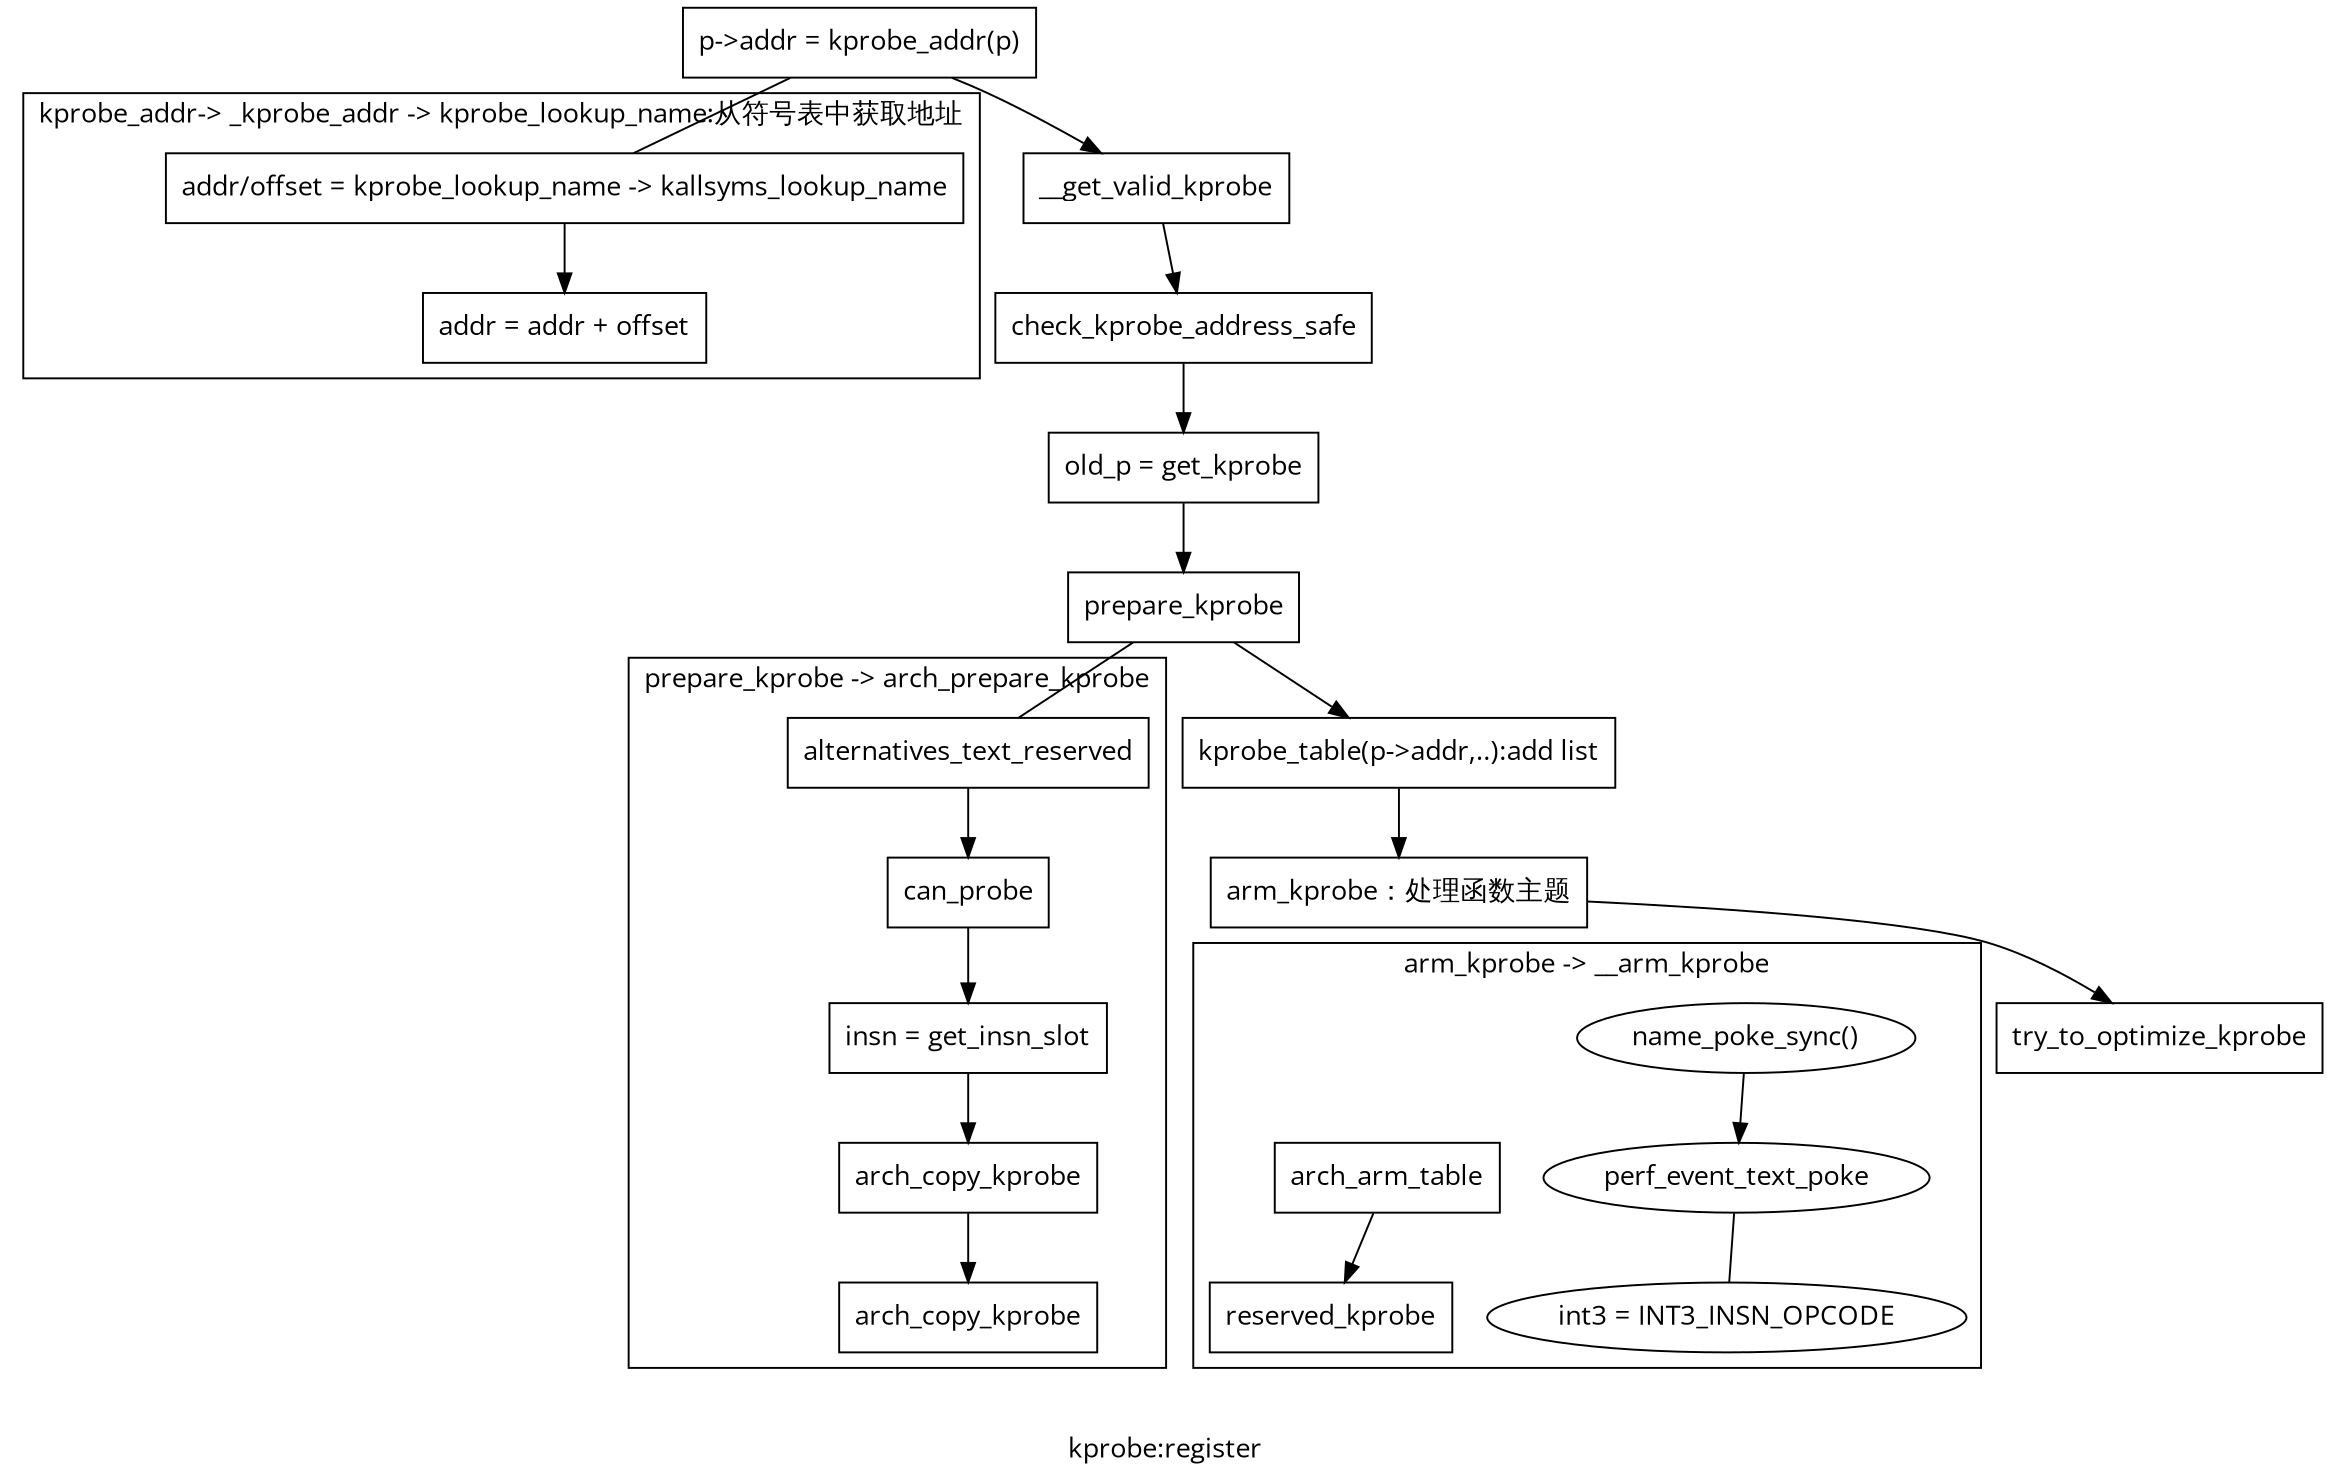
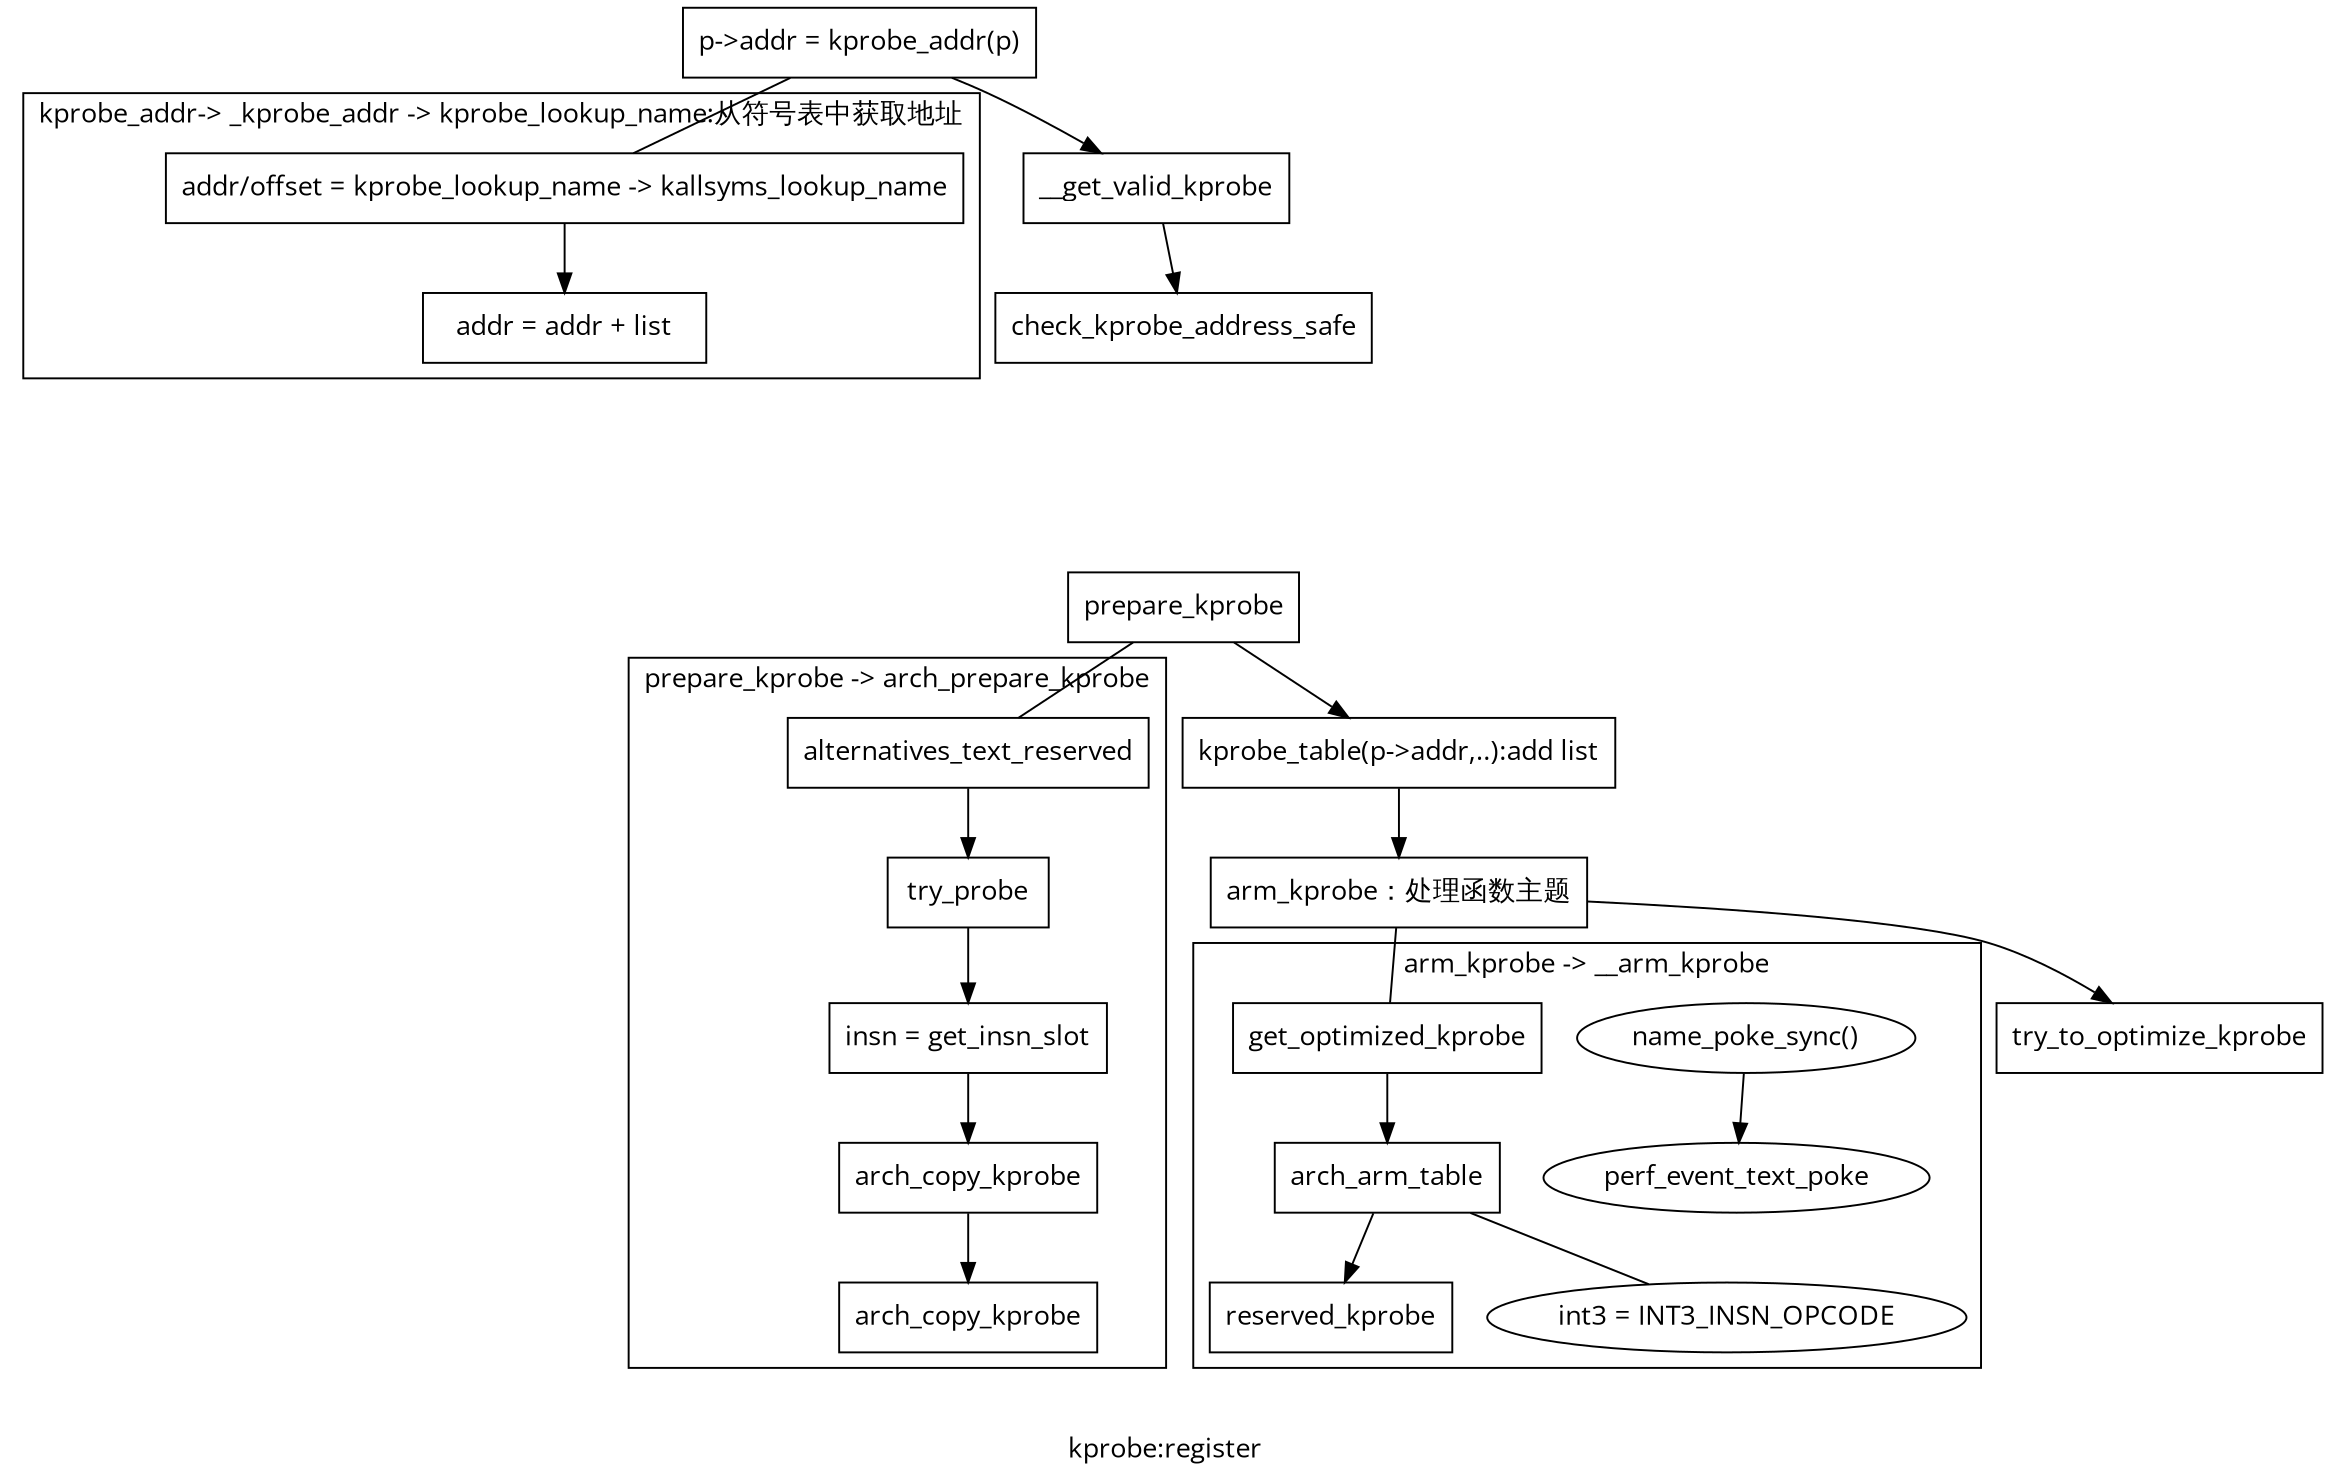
(565, 328) -> (565, 328)
(1184, 468) -> none
(968, 893) -> (968, 893)
none -> (1387, 1038)
(1732, 1248) -> (1560, 1249)
